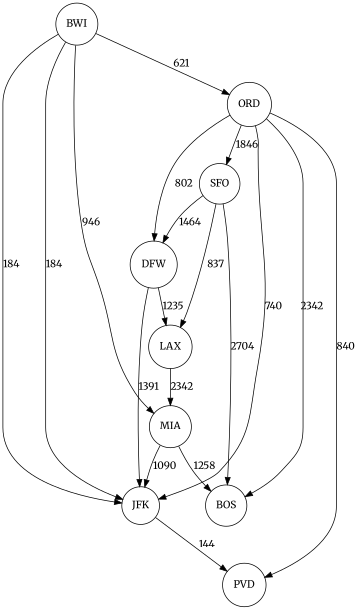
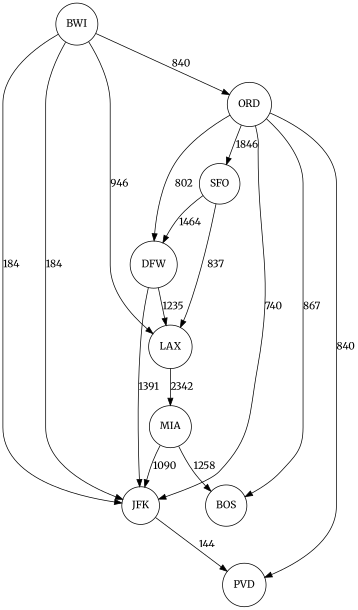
(181, 64) -> (181, 64)
(83, 234) -> (110, 189)
(312, 307) -> (312, 307)
(231, 340) -> none
